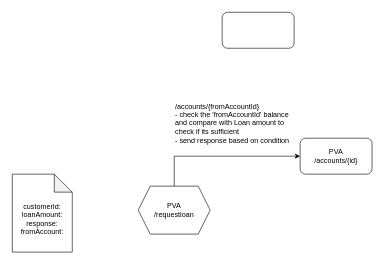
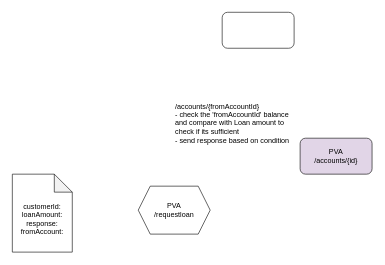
(174, 156) -> none
(336, 156) -> (336, 156)
